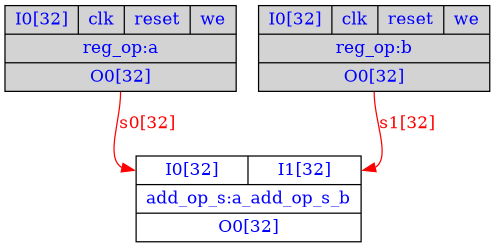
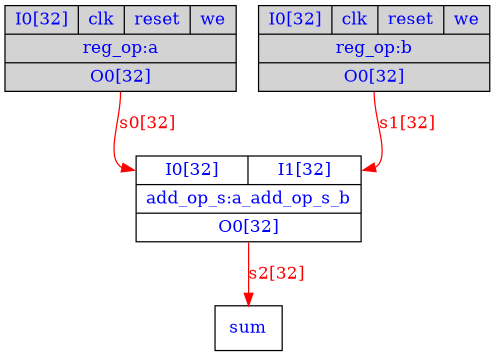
none -> (249, 328)
